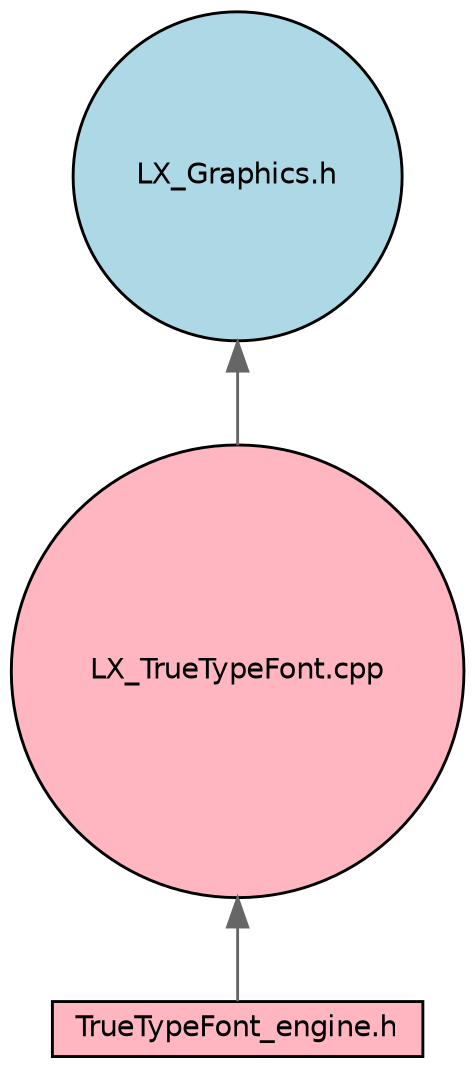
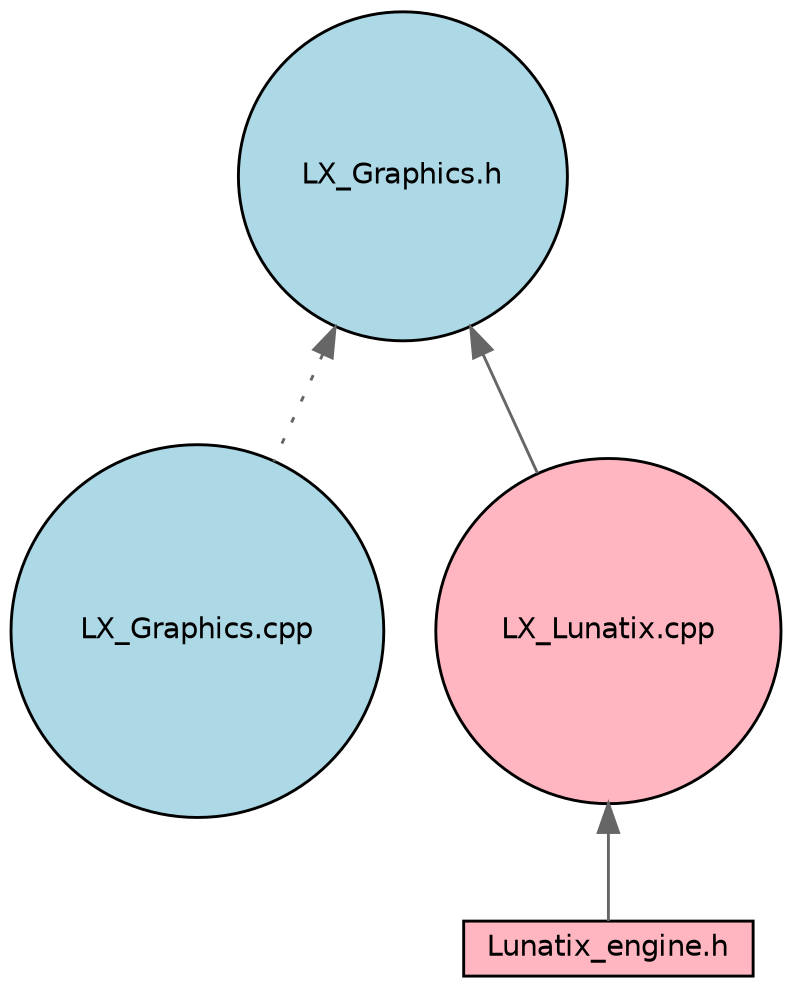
none -> (197, 631)
(238, 671) -> (608, 631)
(238, 1029) -> (608, 949)
